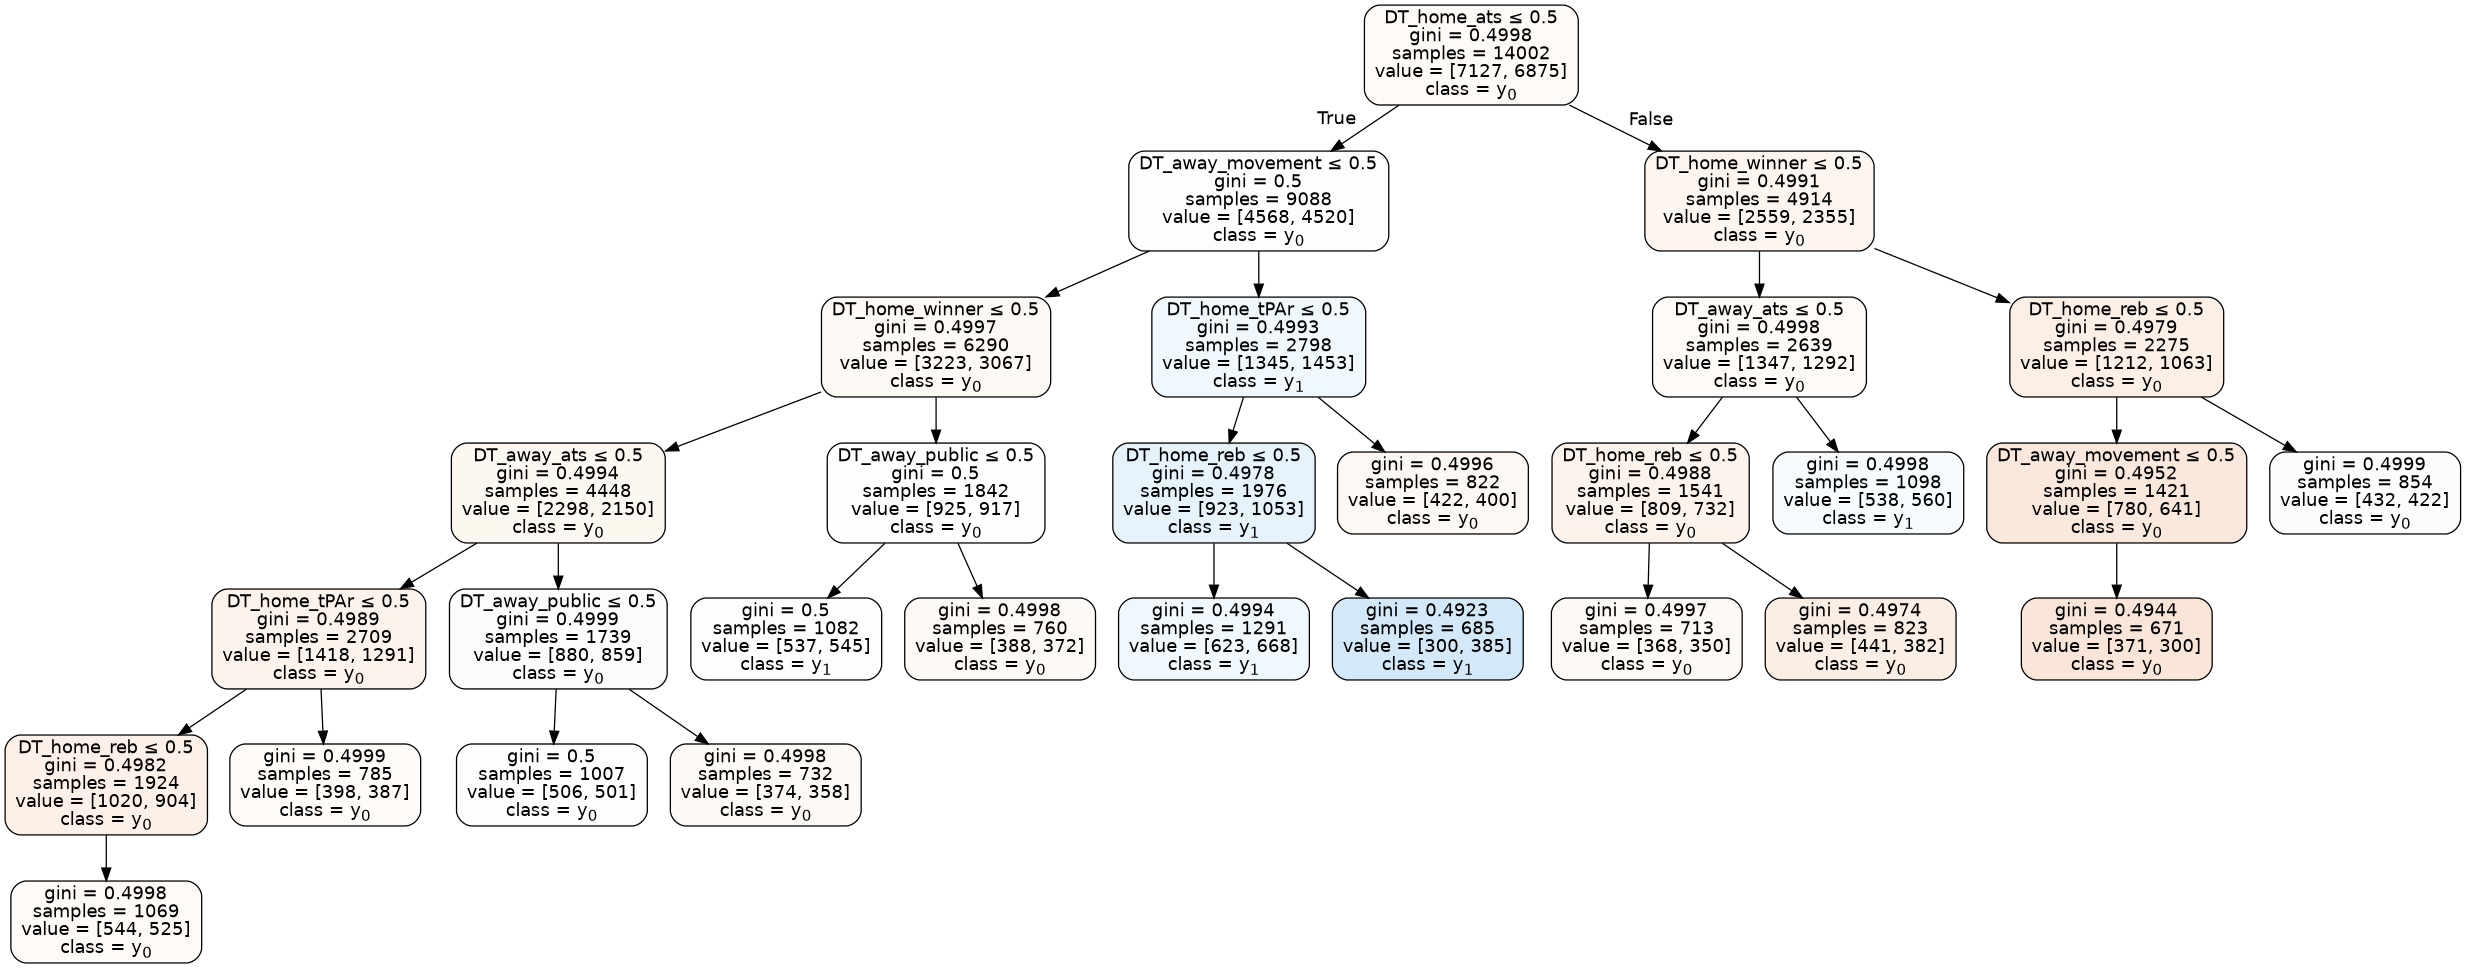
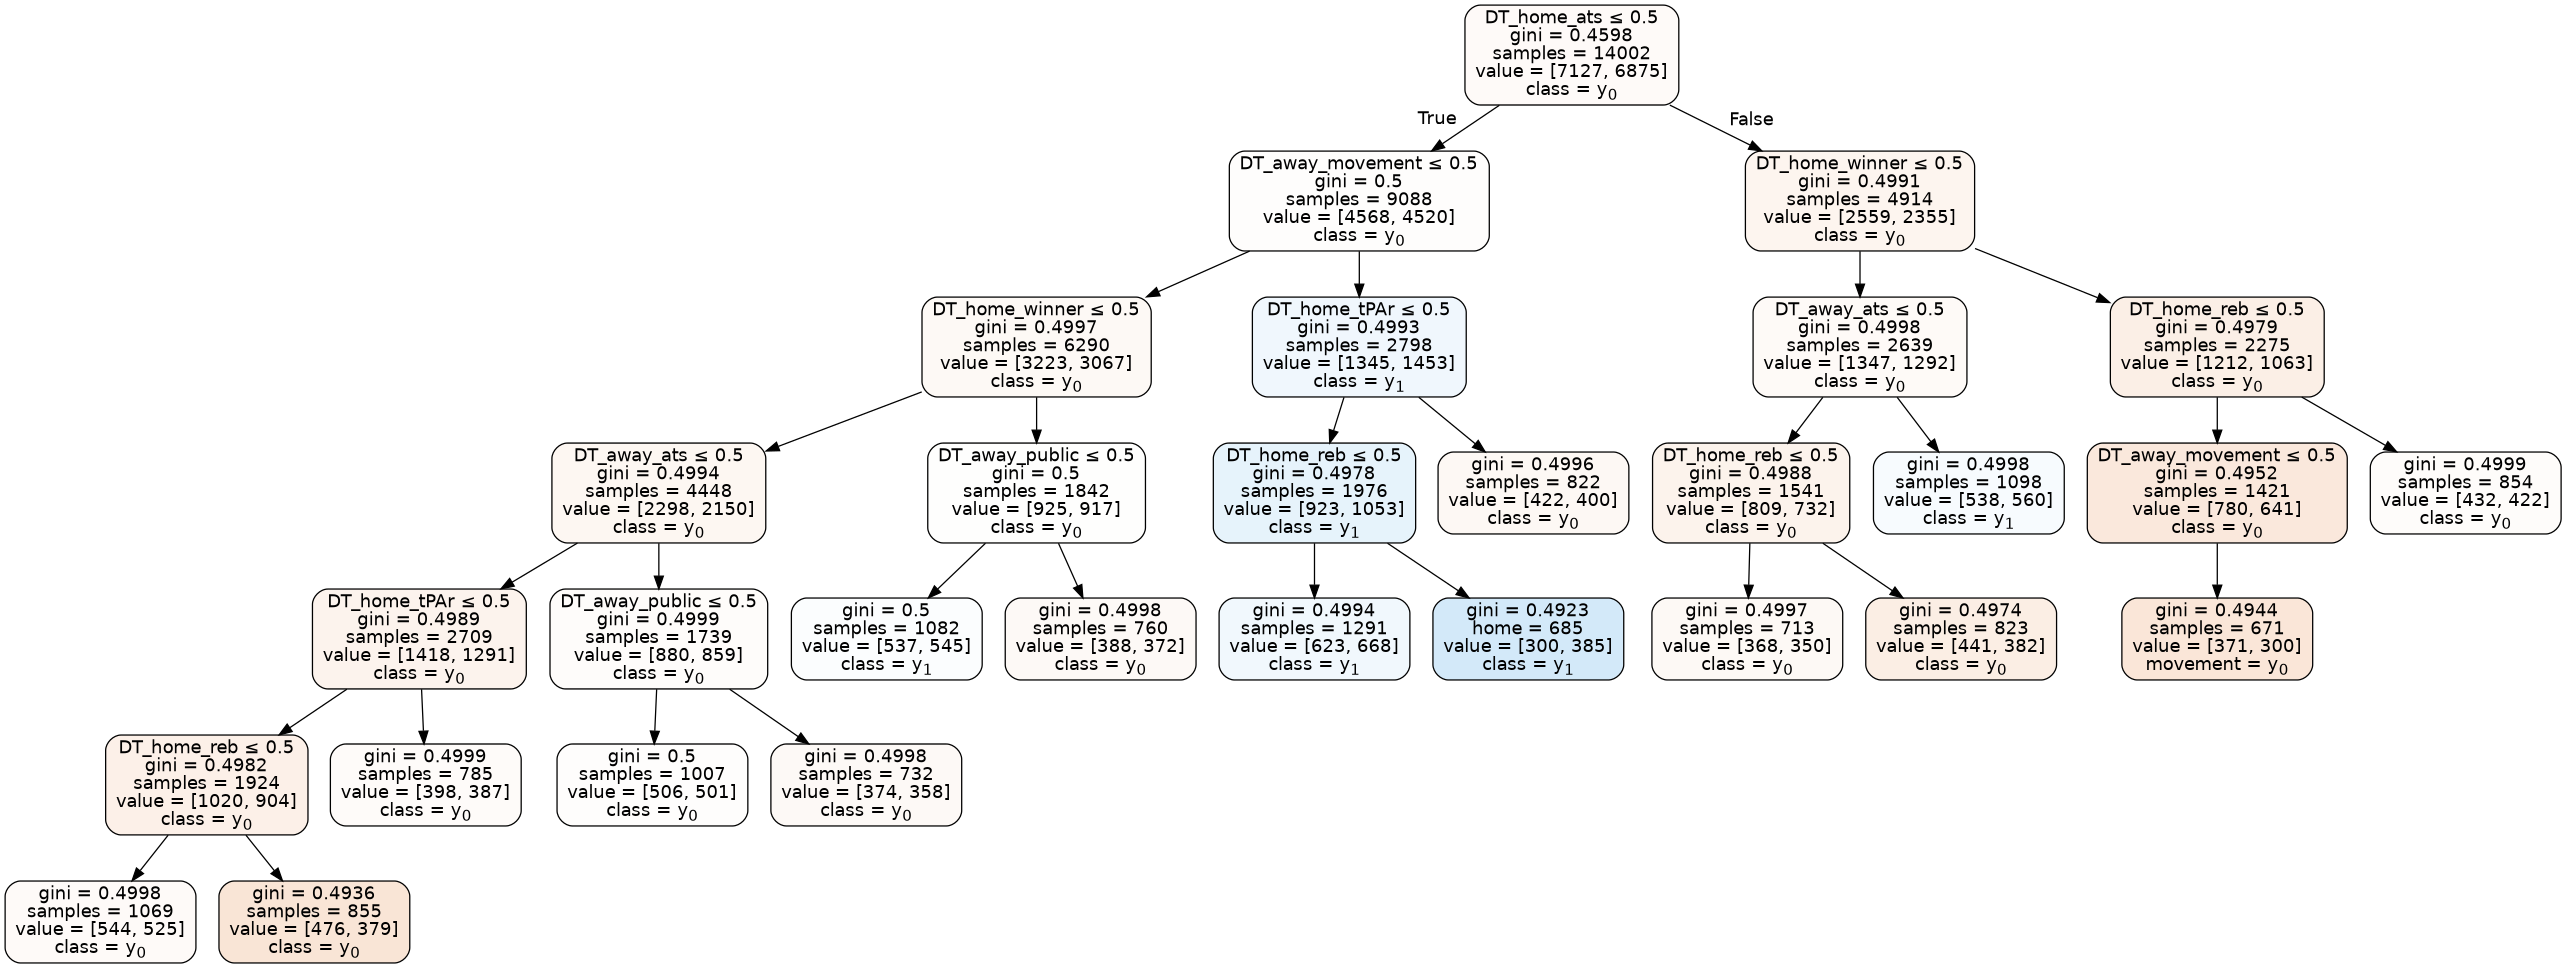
(1471, 36) -> (1572, 36)
(1428, 629) -> (1528, 629)
(2112, 665) -> (2212, 665)
none -> (314, 922)
